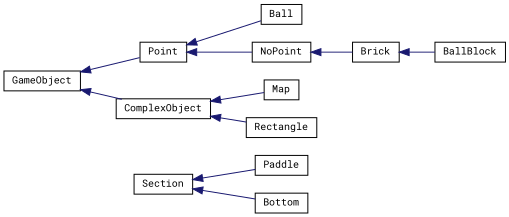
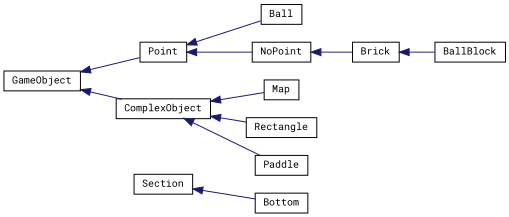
(229, 174) -> (227, 139)
